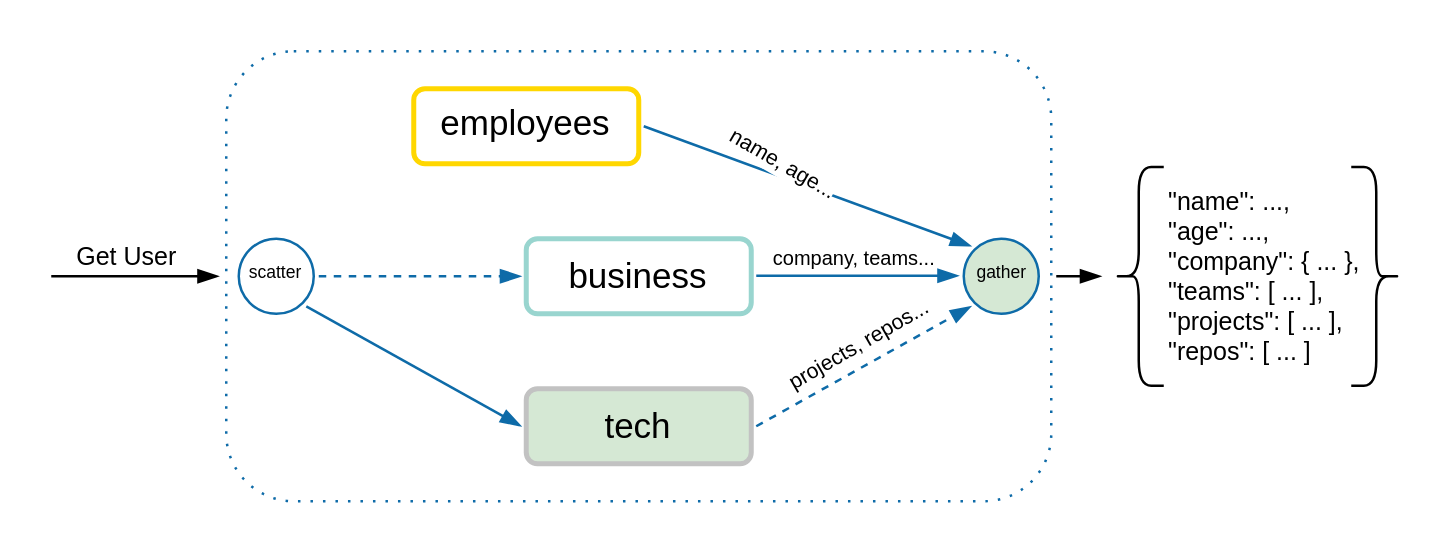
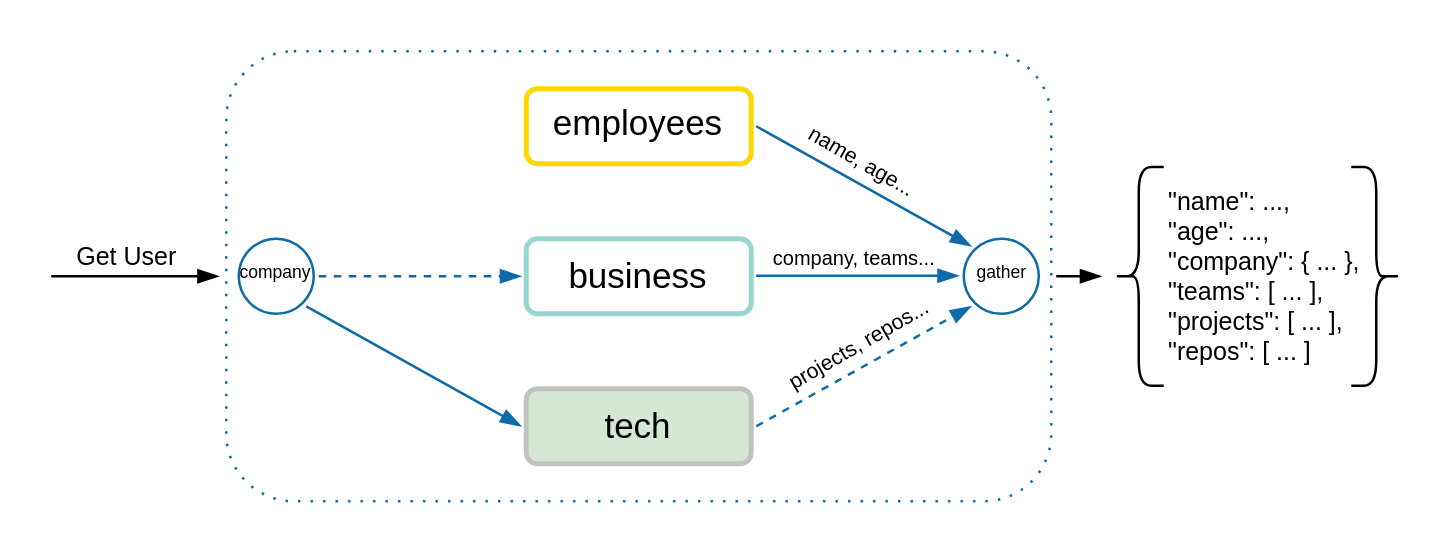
(526, 126) -> (639, 126)
(276, 274) -> (276, 274)
(1001, 276) -> (1001, 276)
